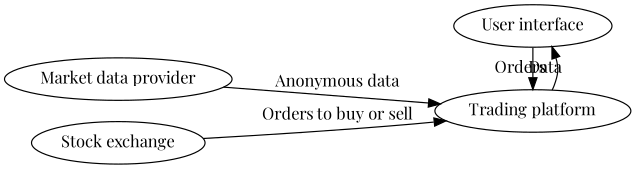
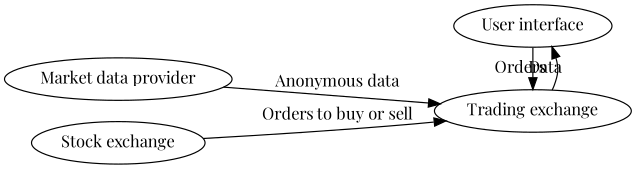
(533, 111) -> (533, 111)
